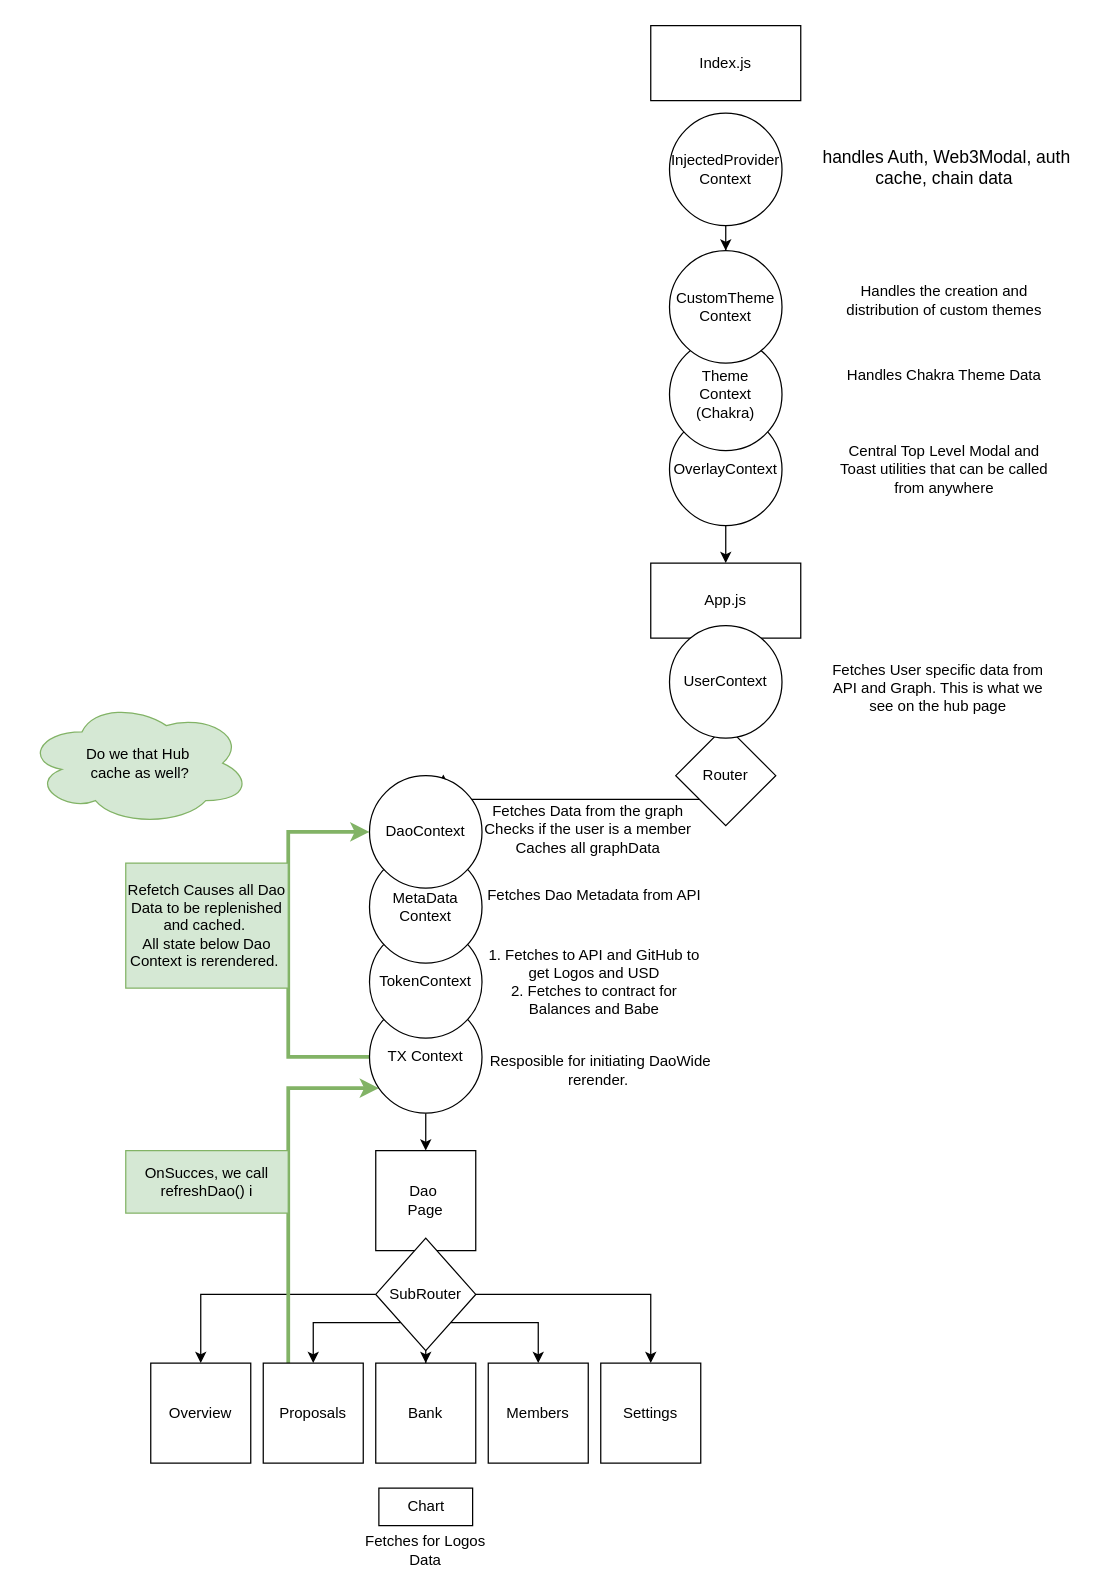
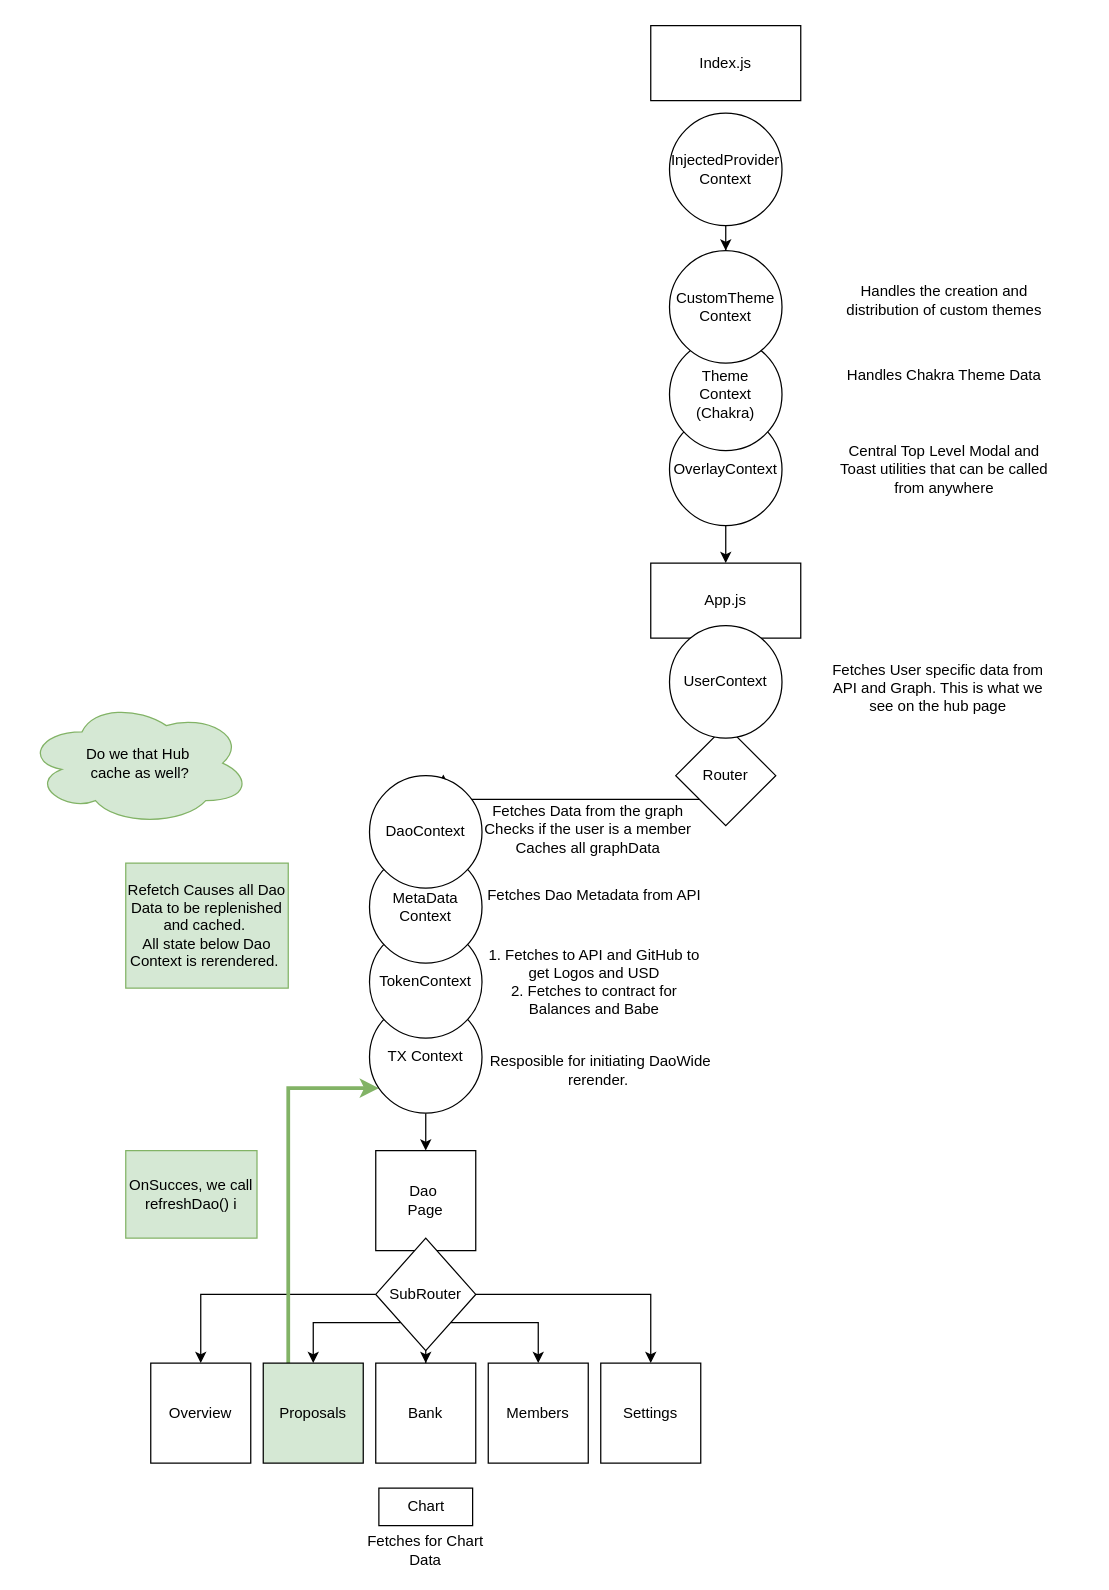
(944, 166) -> none
(288, 951) -> none
(207, 1182) -> (191, 1194)
(313, 1413) -> (313, 1413)
(426, 1551) -> (426, 1551)
